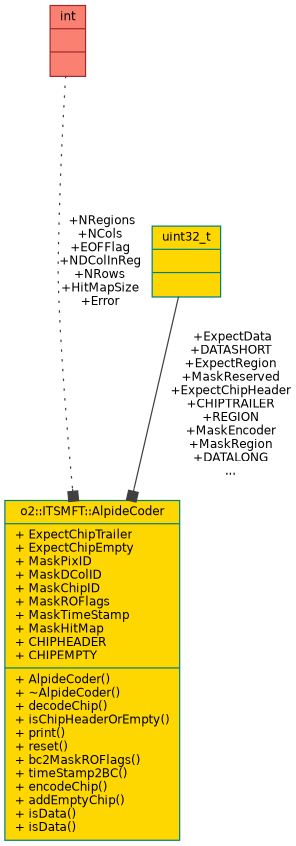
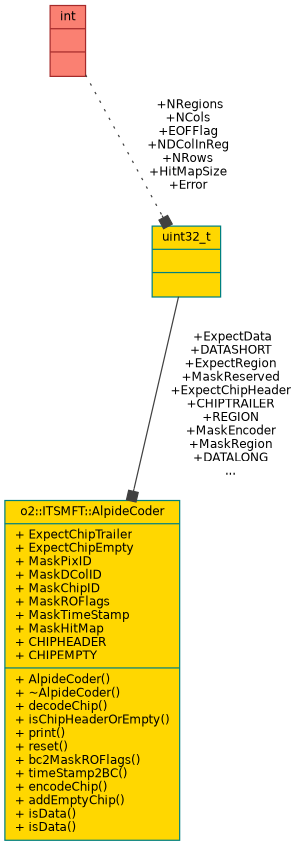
(58, 283) -> (124, 145)
